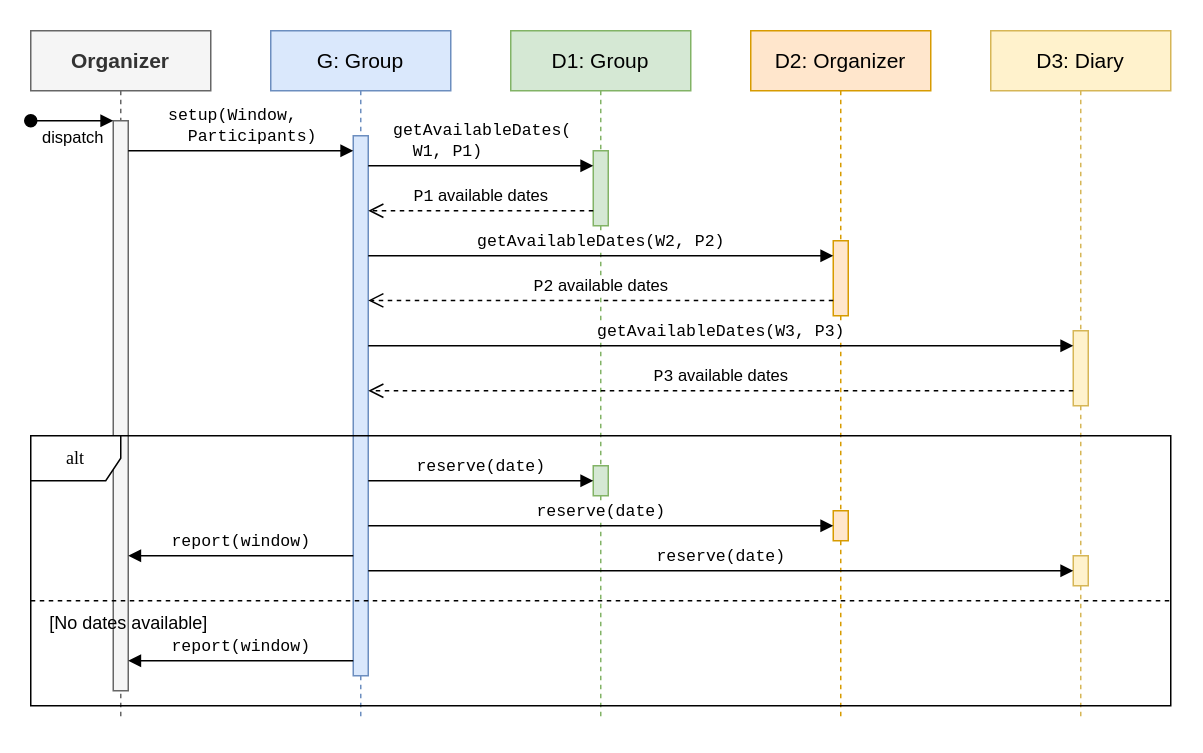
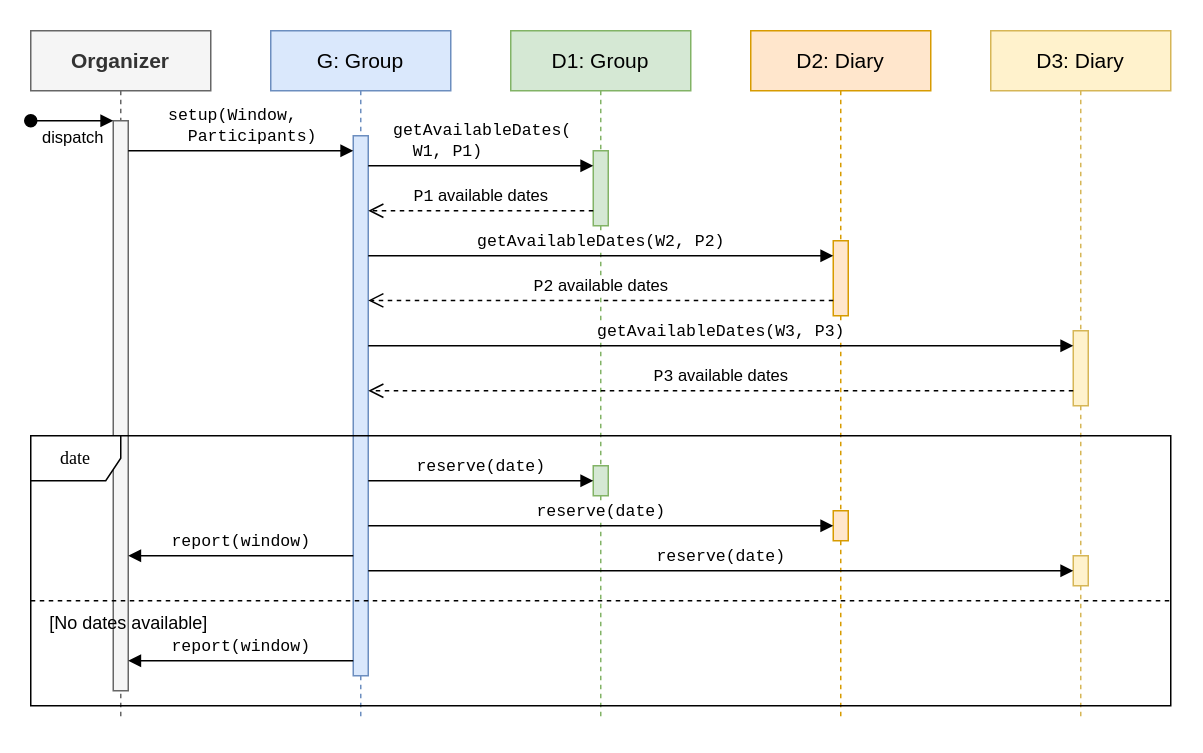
(841, 61) -> (841, 61)
(76, 458) -> (76, 458)
